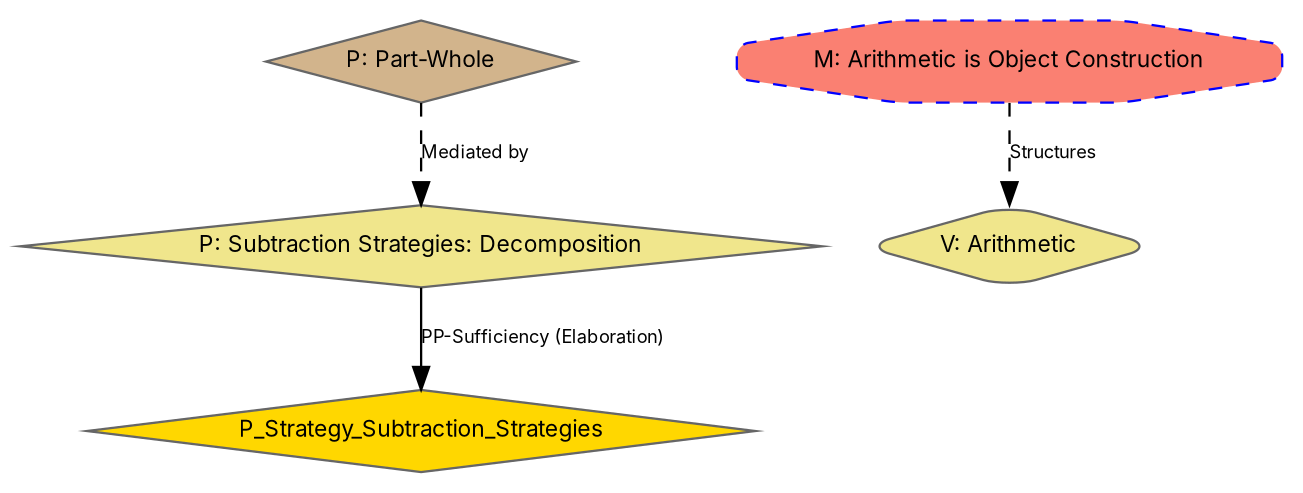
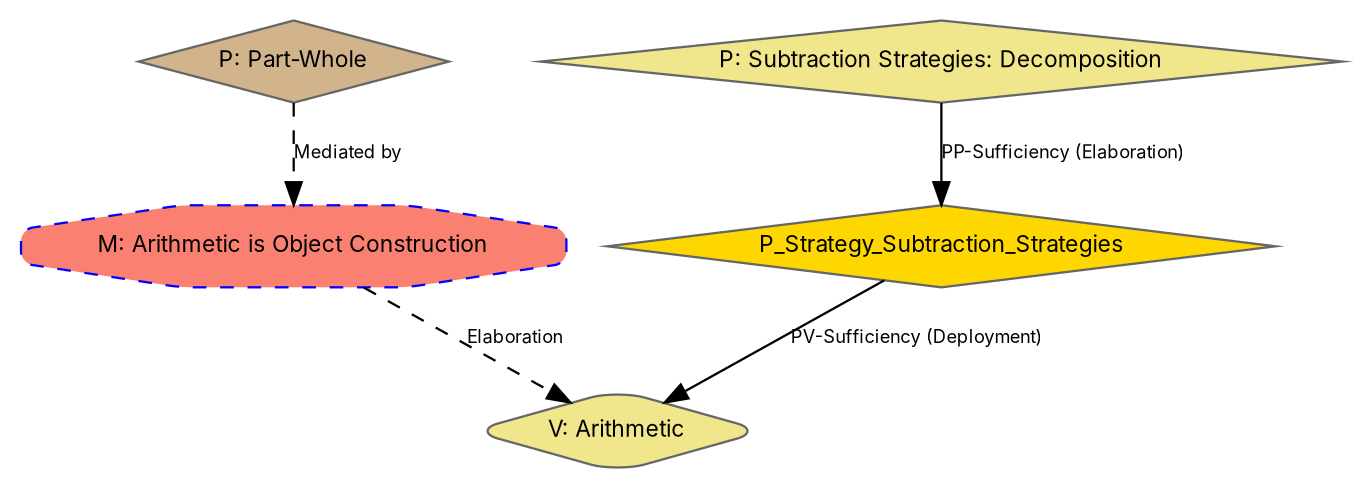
(421, 143) -> (294, 143)
(1054, 154) -> (516, 339)
none -> (785, 336)
